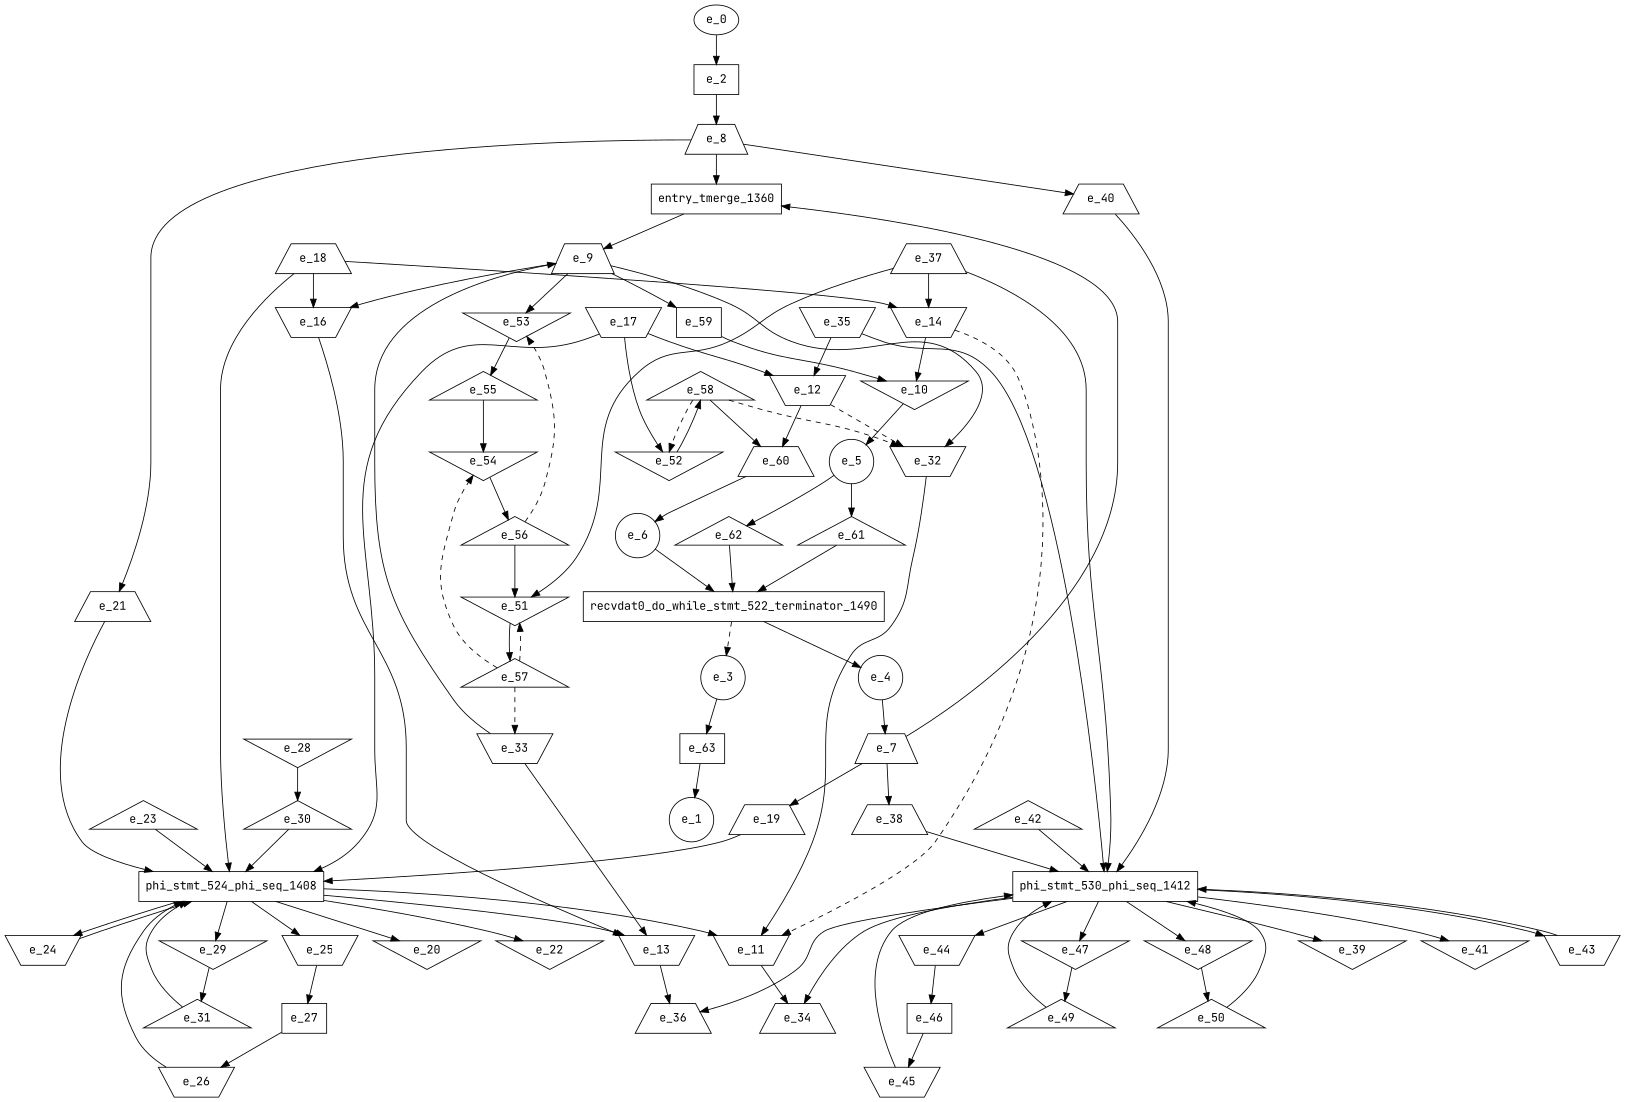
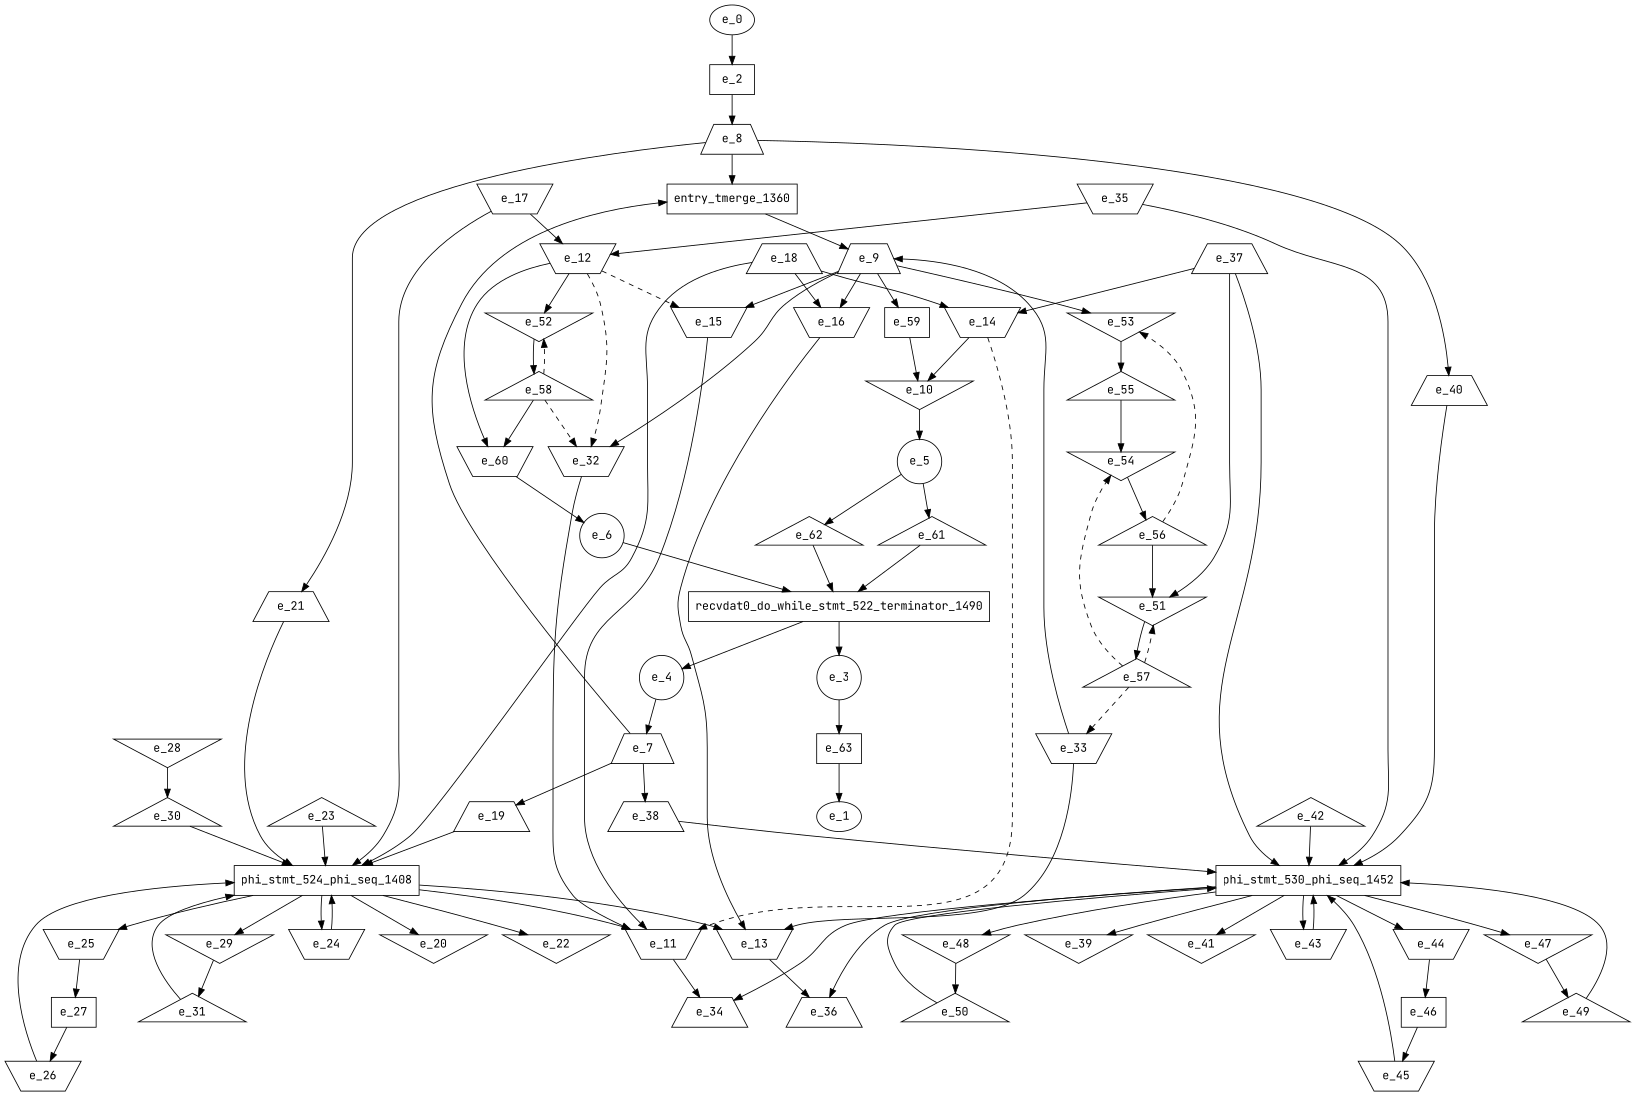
none -> (709, 323)
(634, 393) -> (559, 290)
(776, 462) -> (495, 462)
(730, 635) -> (839, 634)
(691, 820) -> (839, 817)
(1105, 887) -> (1308, 880)
